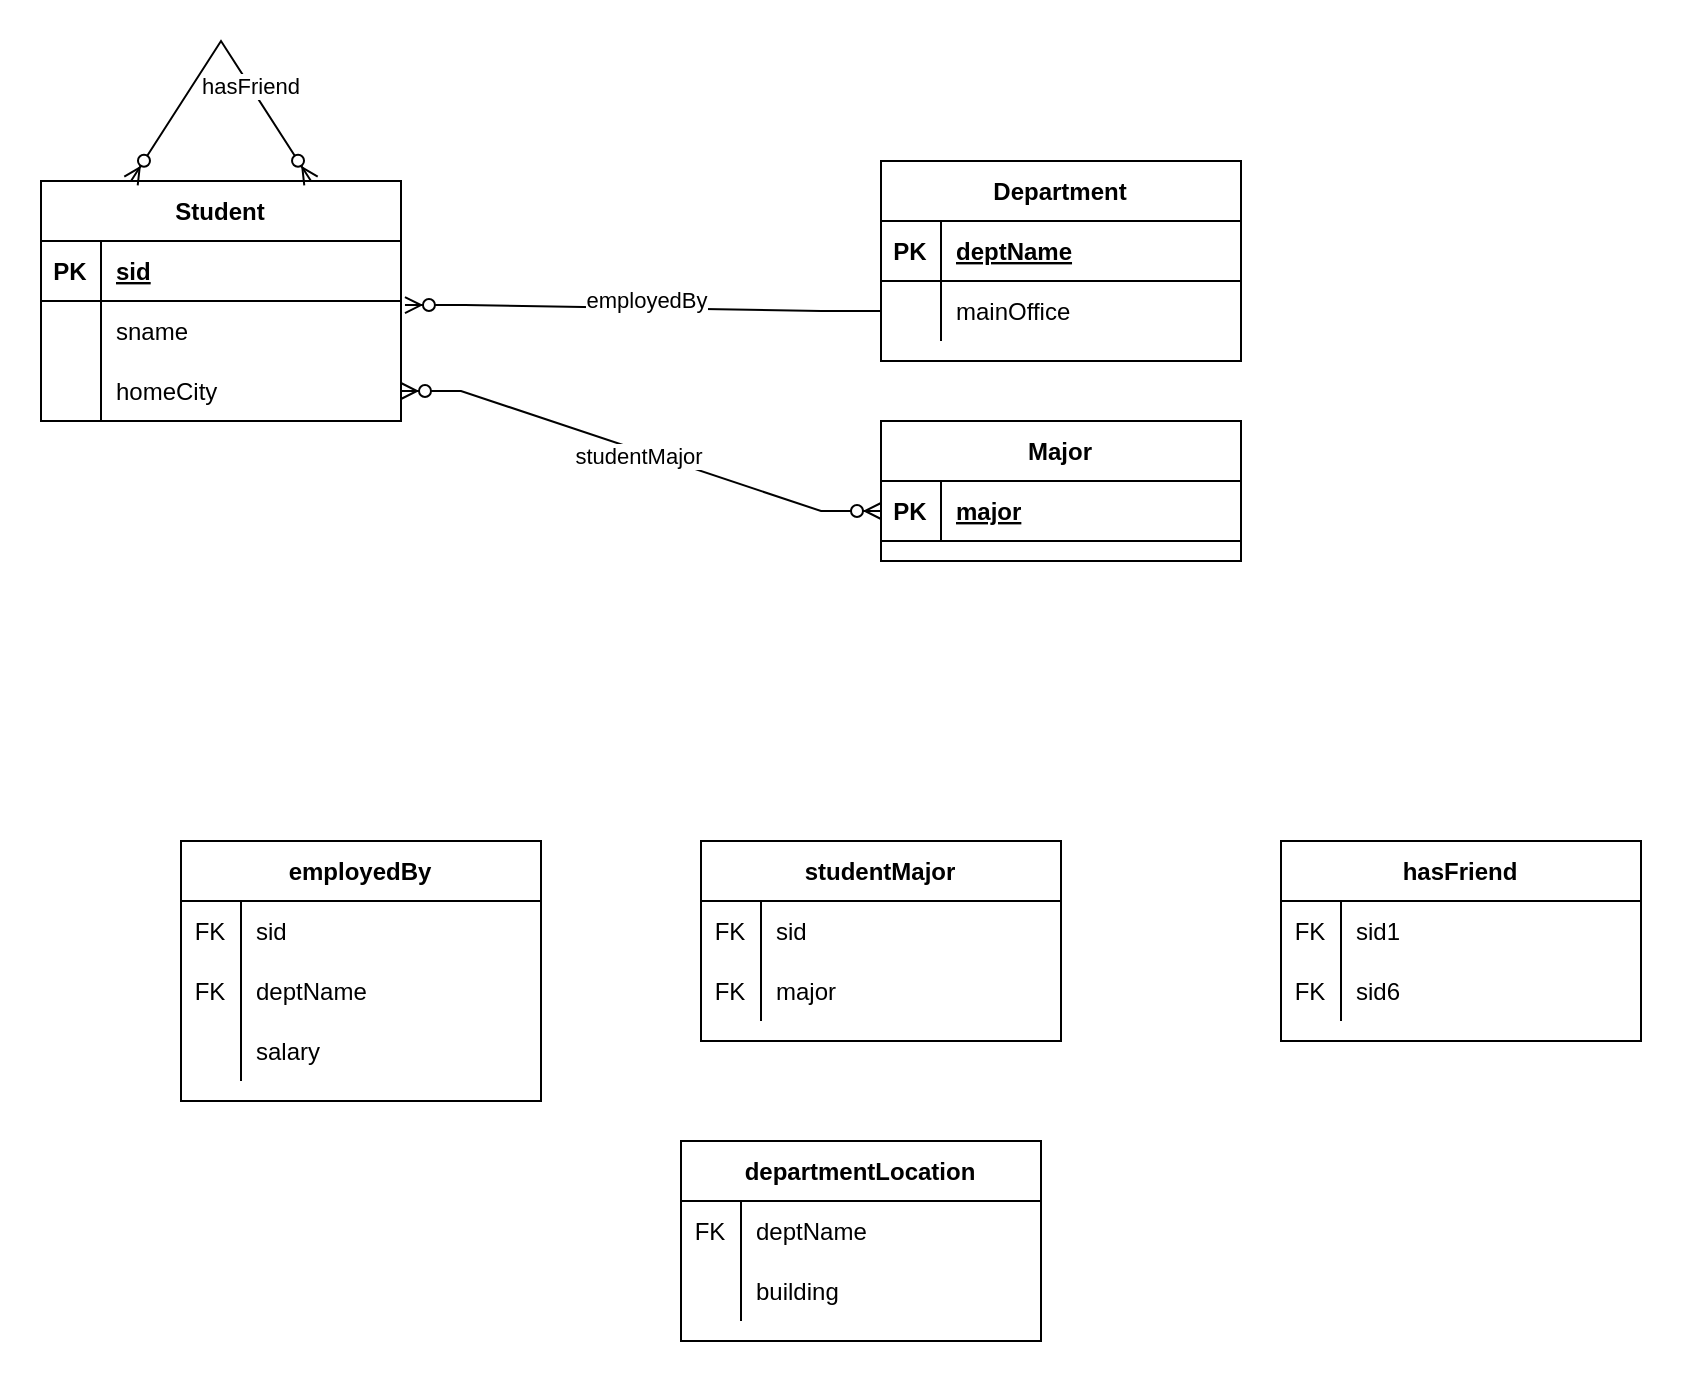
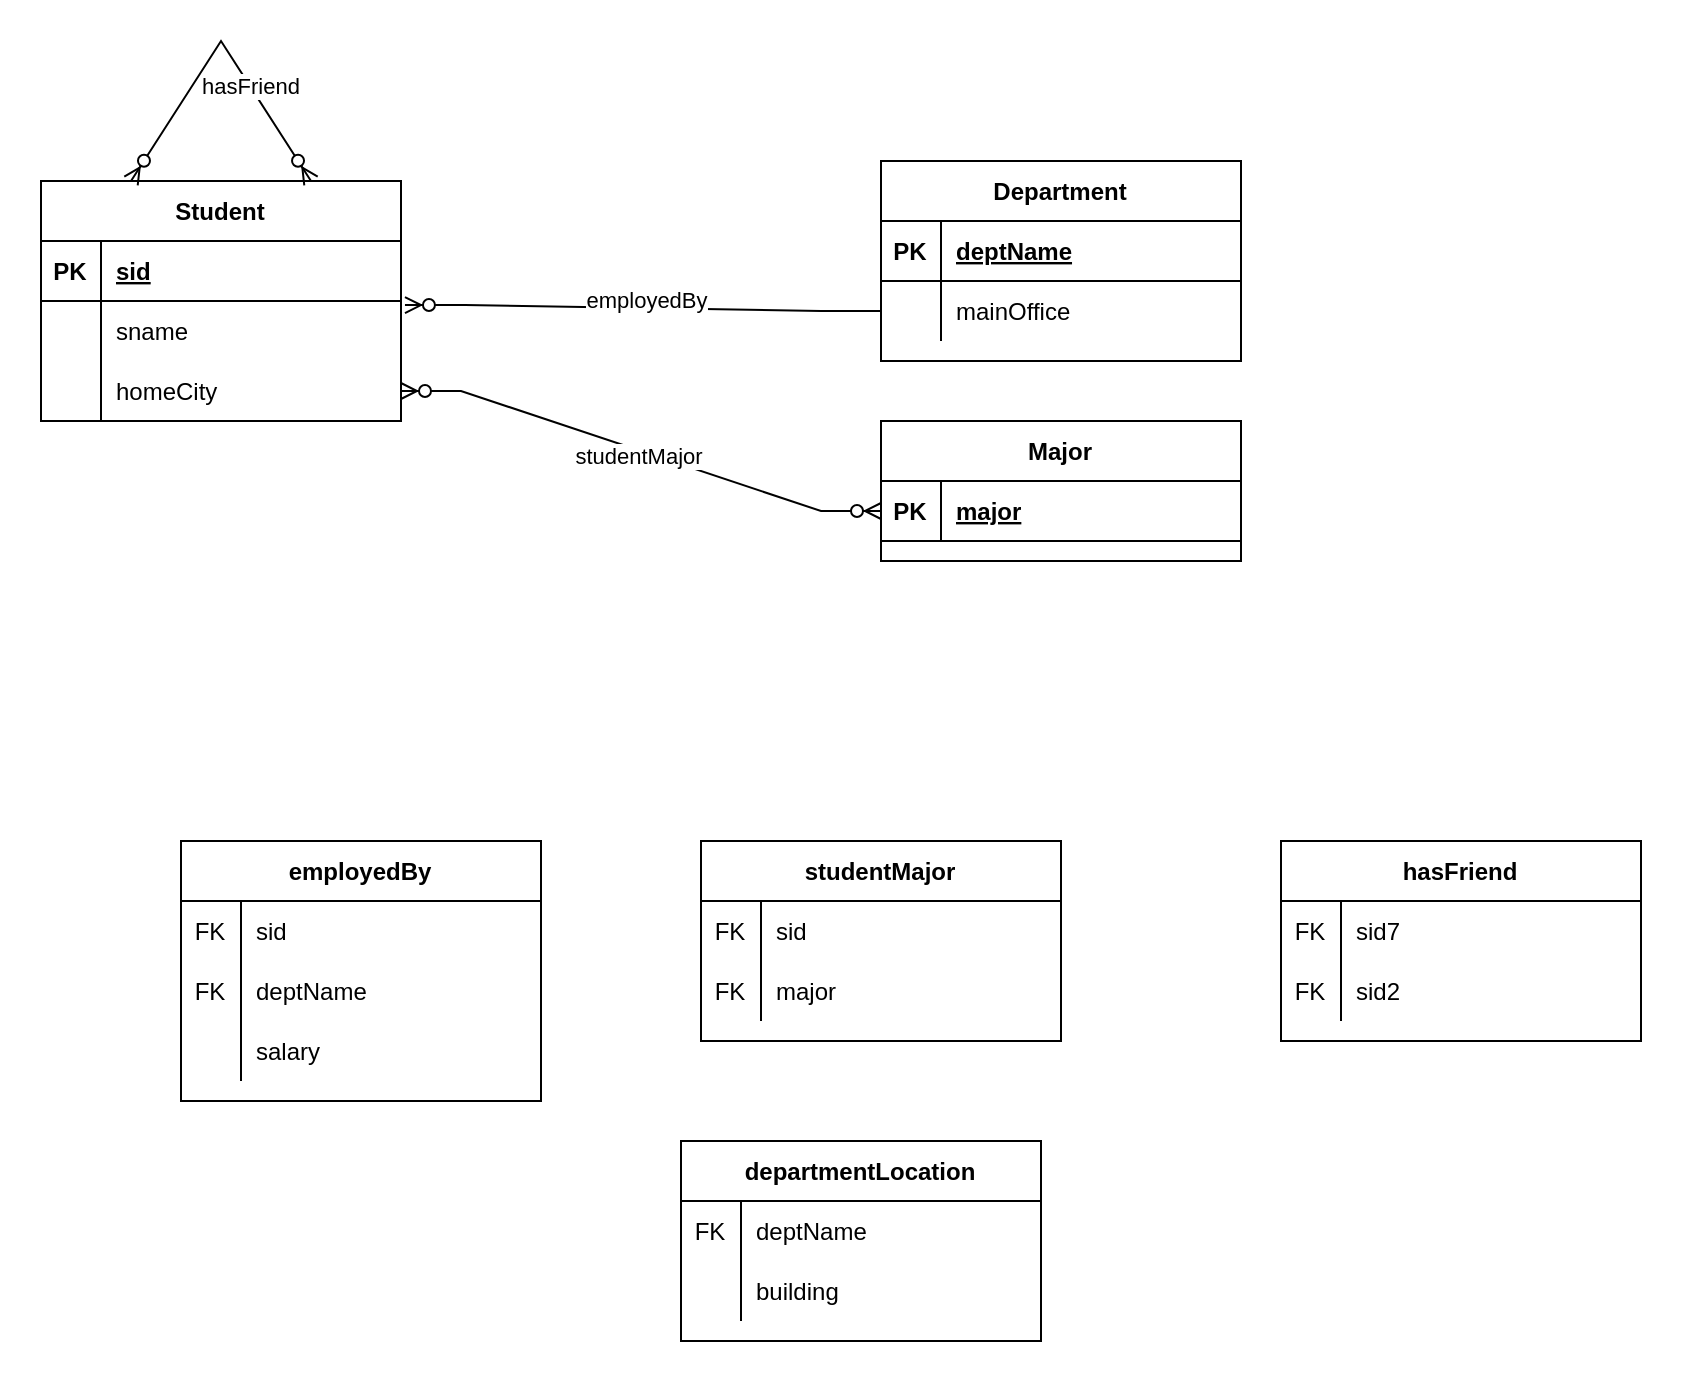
(1380, 932) -> (1380, 932)
(1380, 992) -> (1380, 992)
